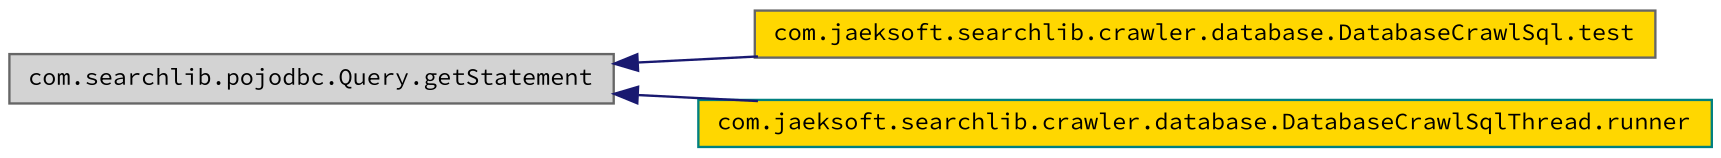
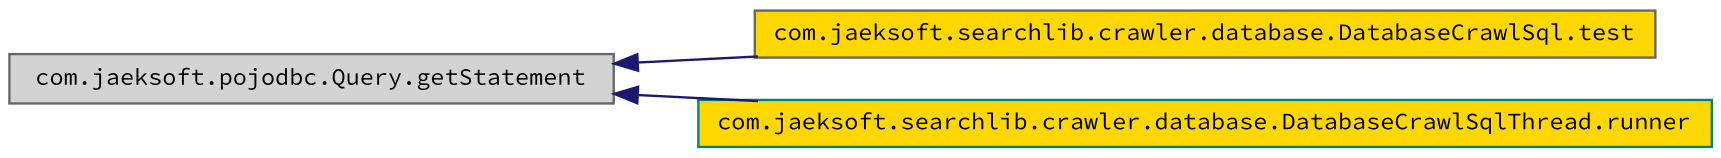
(312, 79) -> (312, 79)
